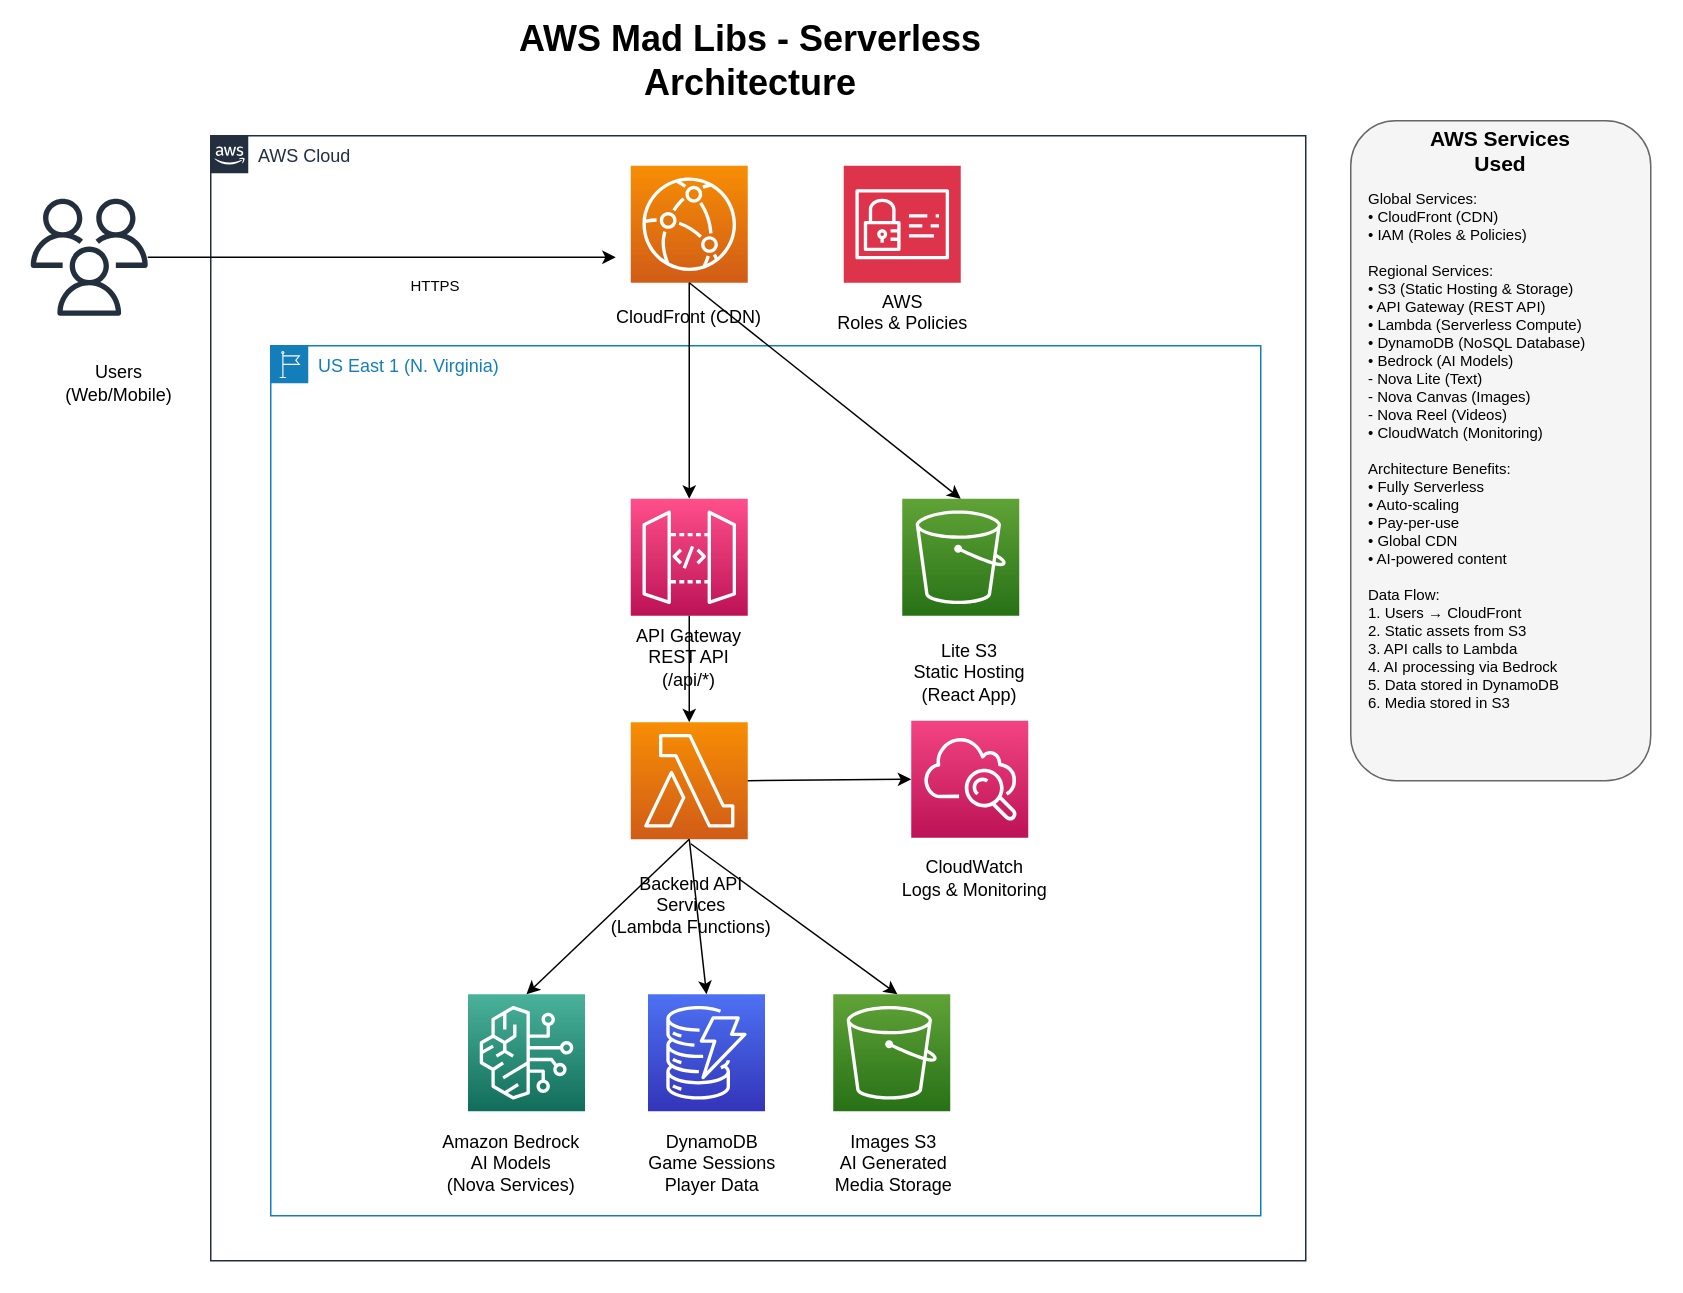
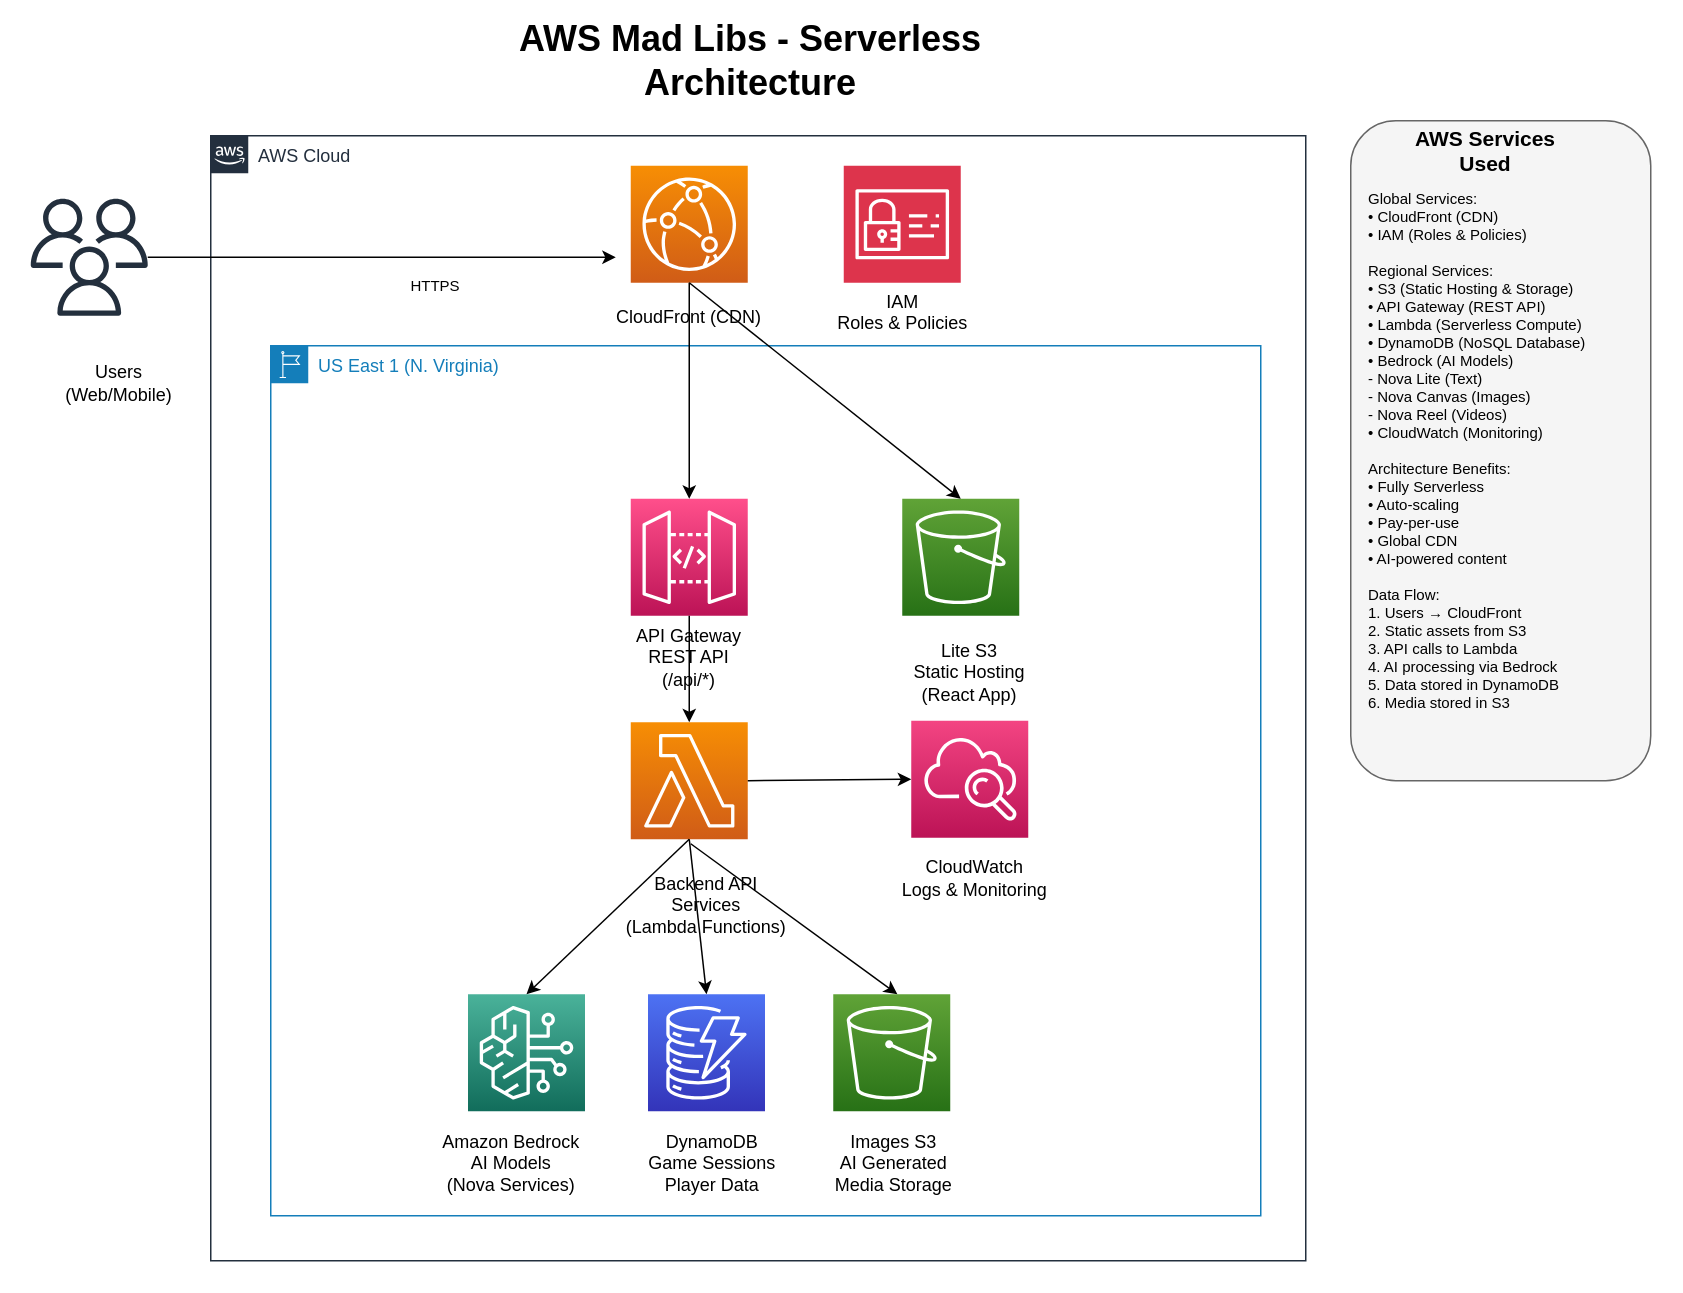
(1501, 151) -> (1486, 151)
(903, 323) -> (903, 323)
(691, 905) -> (706, 905)
